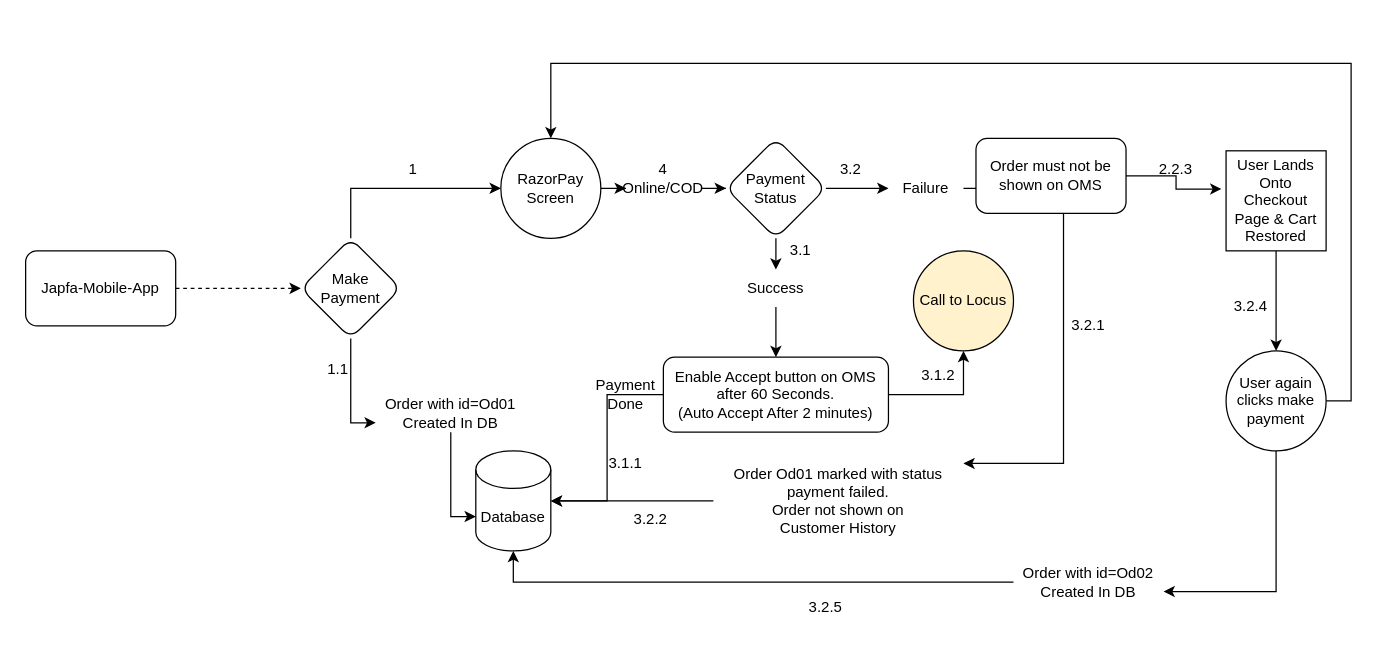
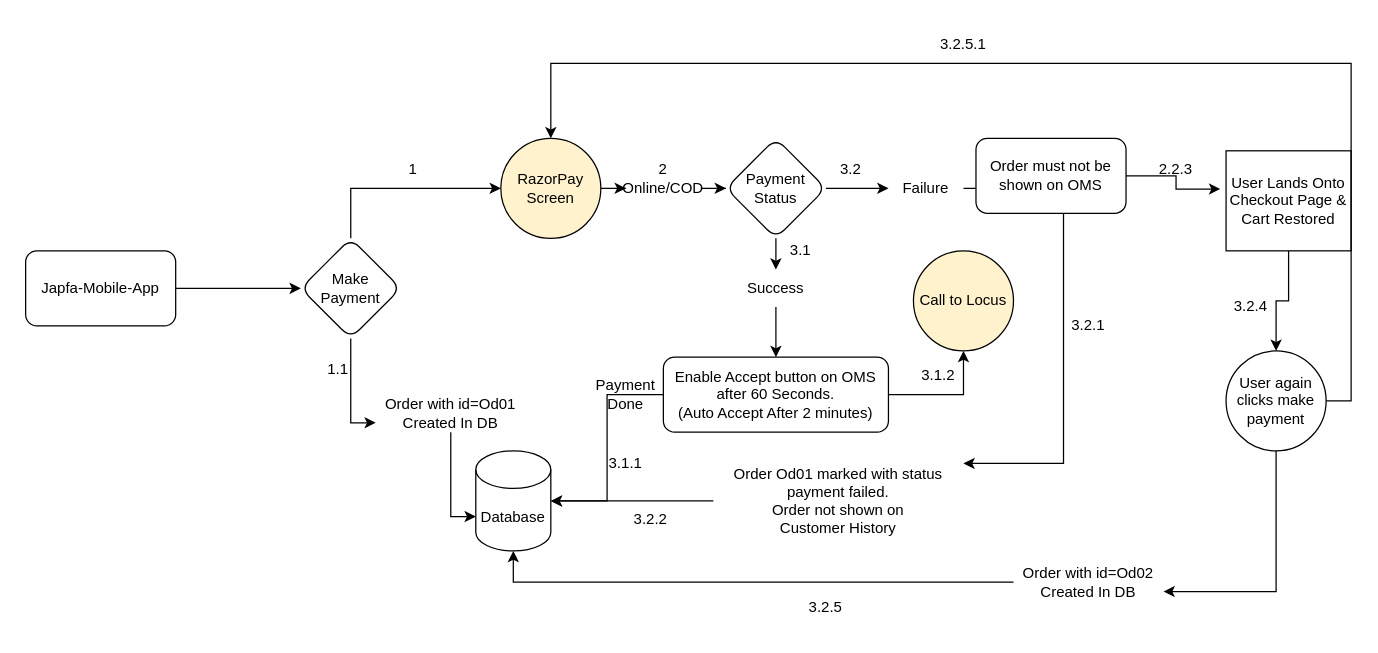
none -> (963, 44)
(663, 169) -> (663, 169)
(551, 188) -> (551, 188)
(1276, 201) -> (1288, 201)
(233, 288) -> (233, 288)
